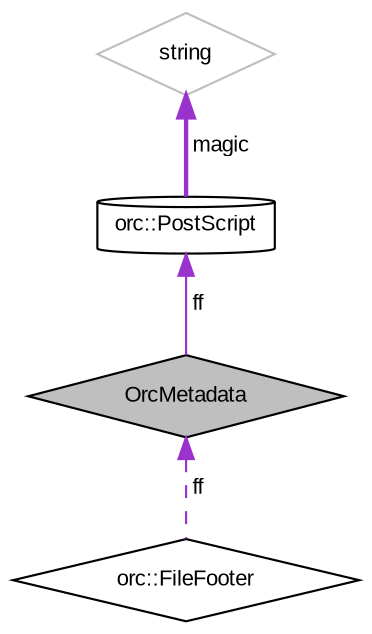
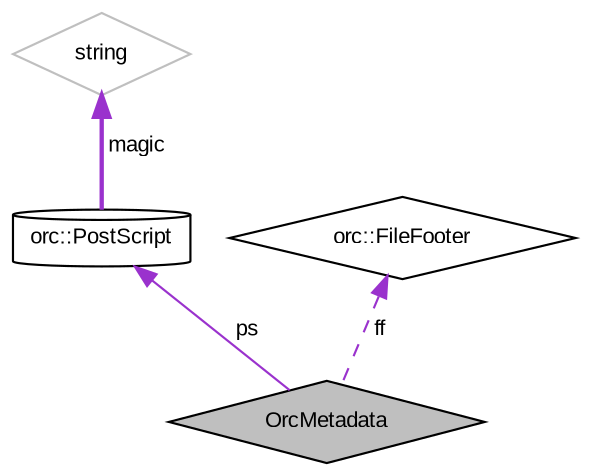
(196, 304) -> (245, 330)
(186, 499) -> (360, 340)
